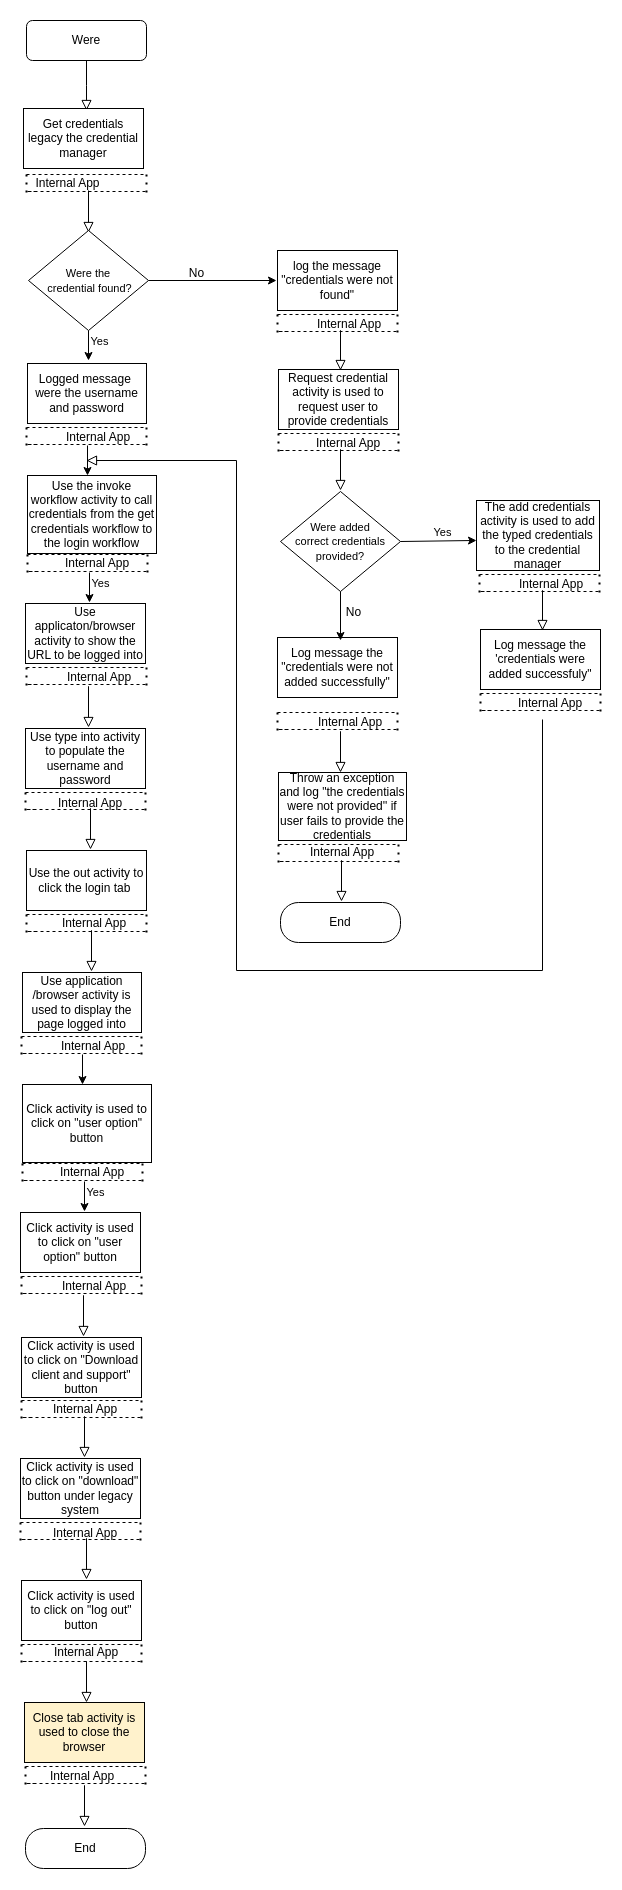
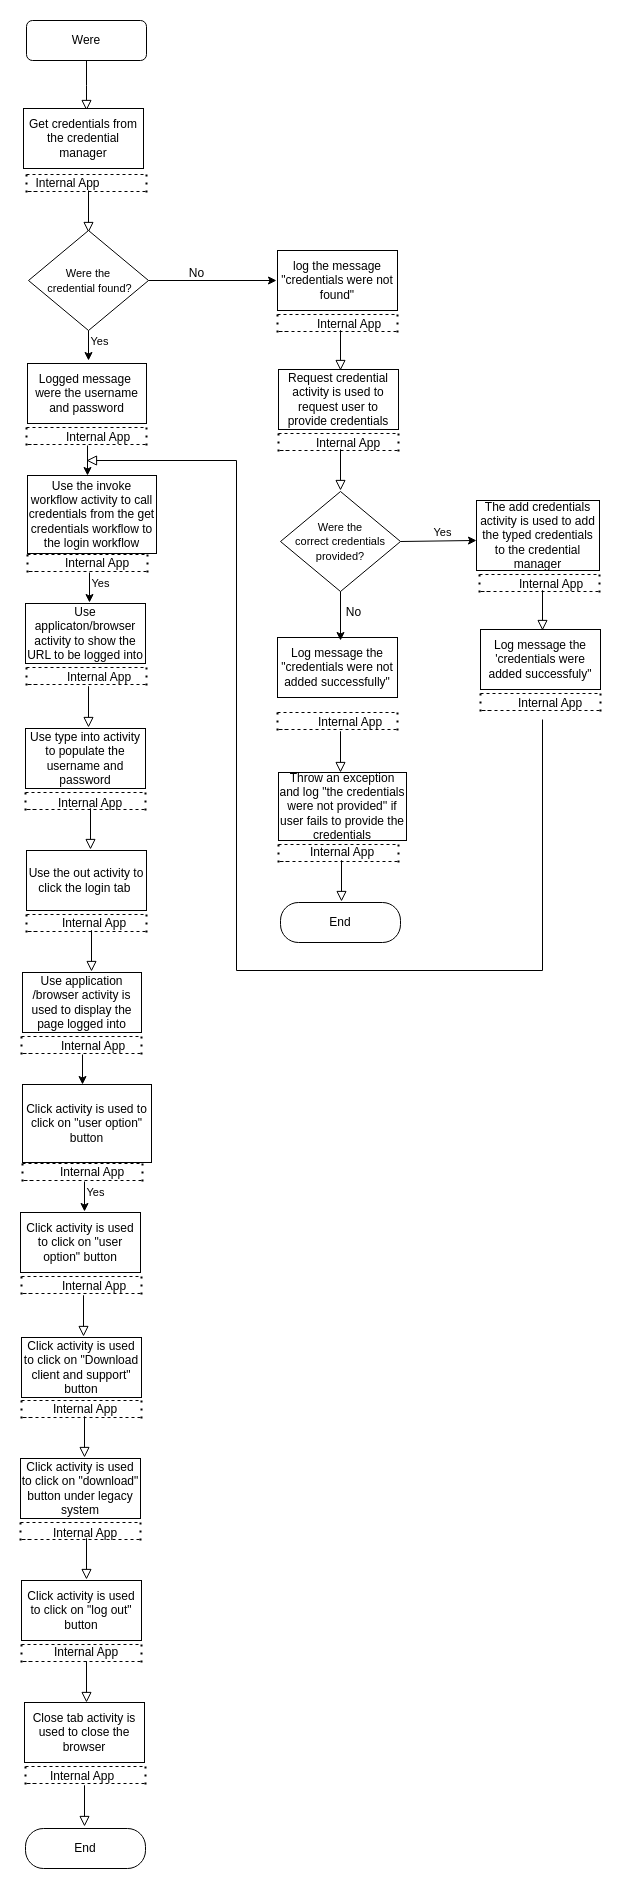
(84, 139) -> (84, 139)
(341, 542) -> (341, 542)
(85, 1733) -> (85, 1733)
